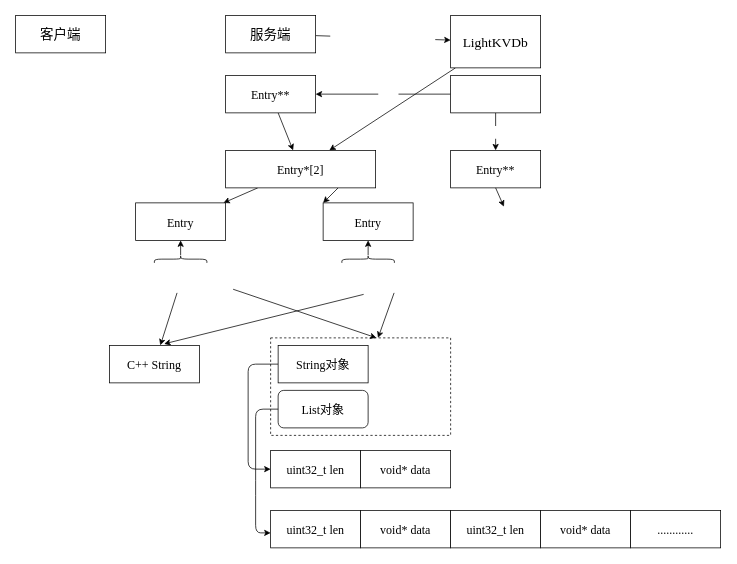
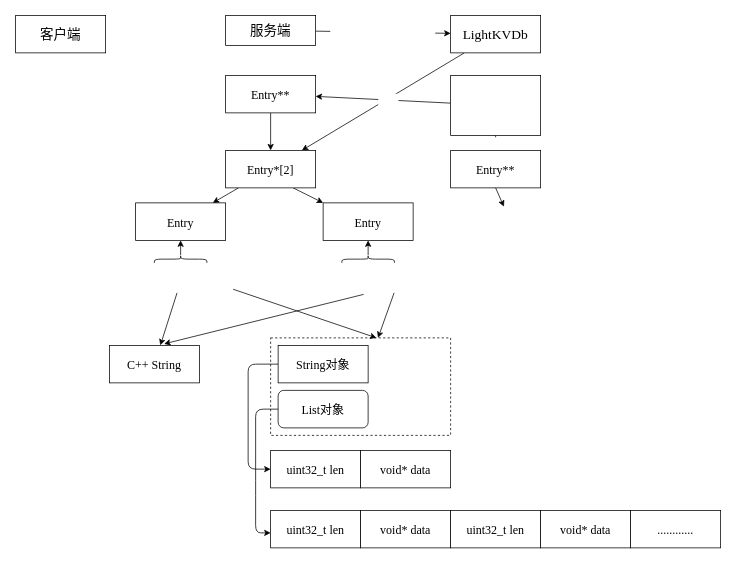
(270, 34) -> (270, 30)
(495, 42) -> (495, 34)
(495, 94) -> (495, 105)
(300, 169) -> (270, 169)
